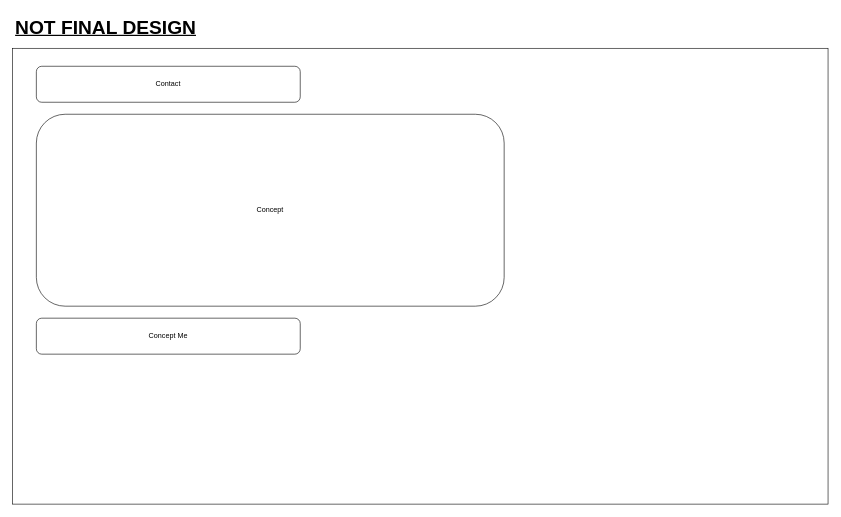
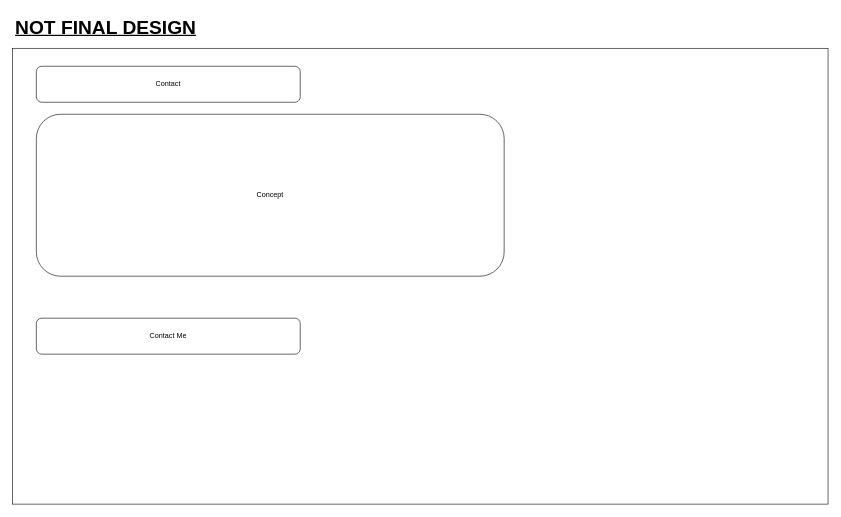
(270, 210) -> (270, 195)
(168, 336) -> (168, 336)
